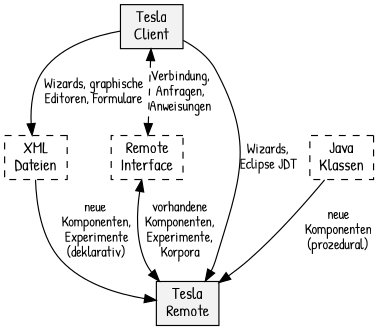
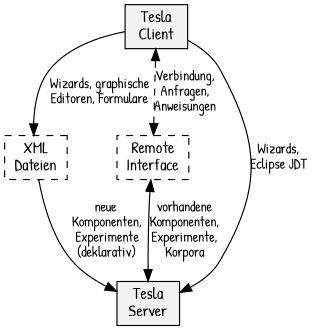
(342, 158) -> none
(188, 303) -> (148, 303)
